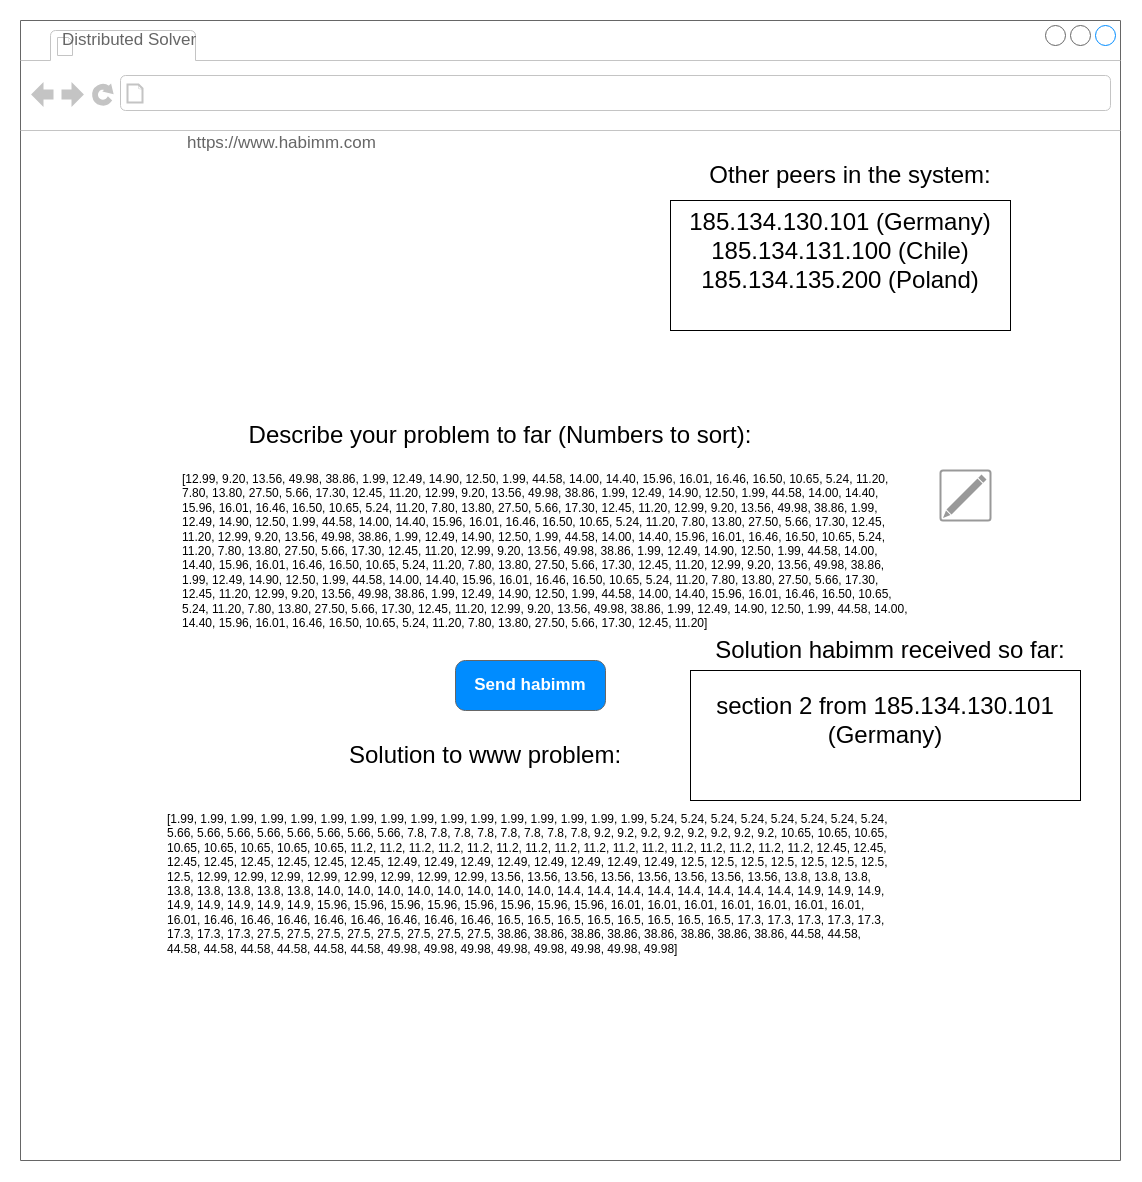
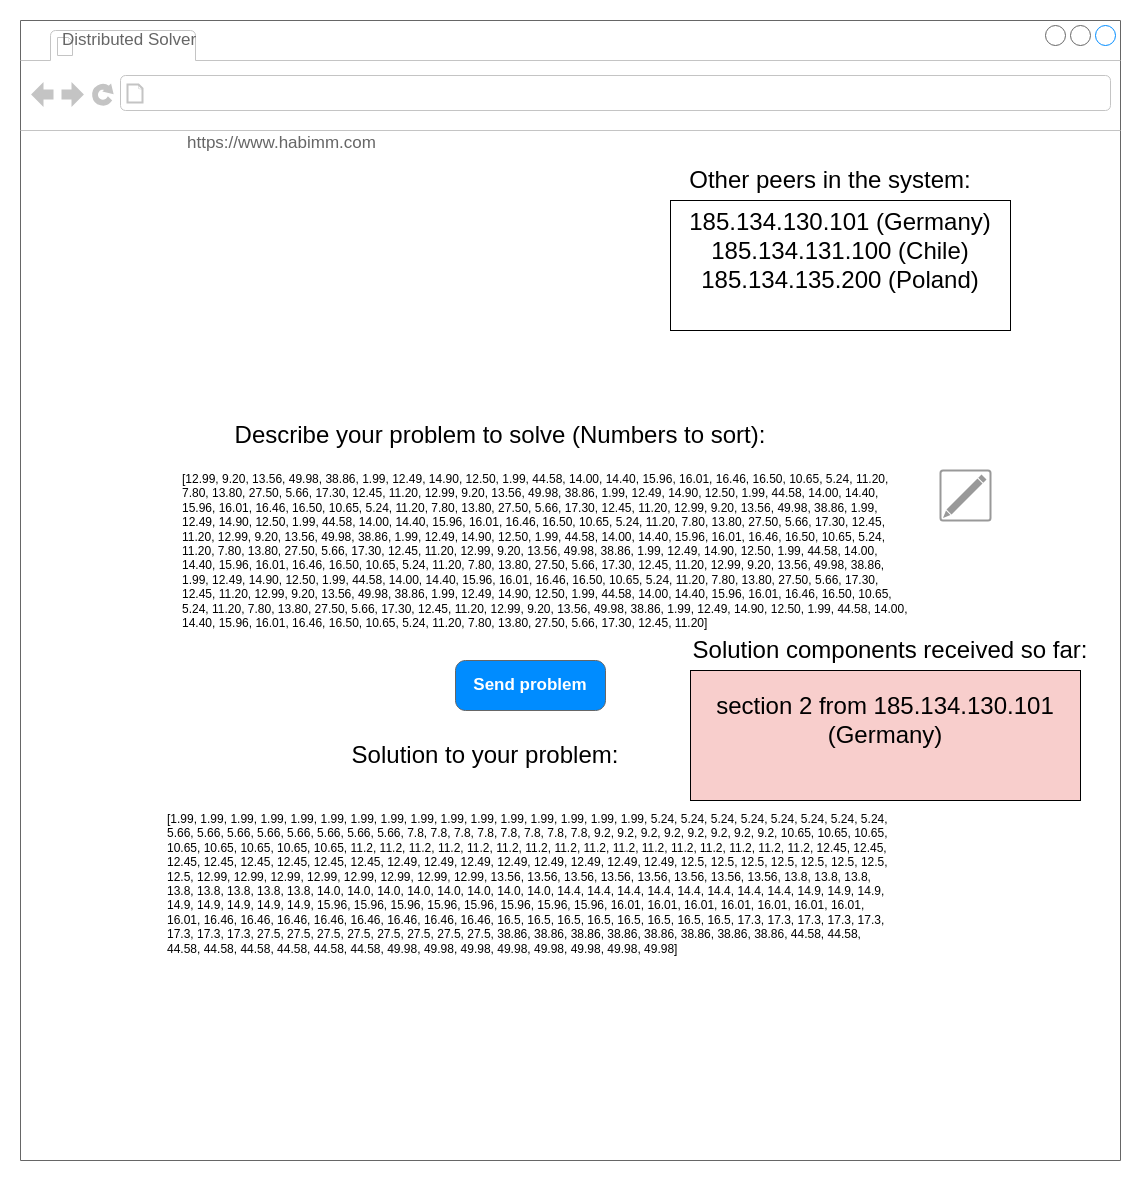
(851, 176) -> (831, 181)
(501, 436) -> (501, 436)
(891, 651) -> (891, 651)
(531, 686) -> (531, 686)
(886, 736) -> (886, 736)
(486, 756) -> (486, 756)
